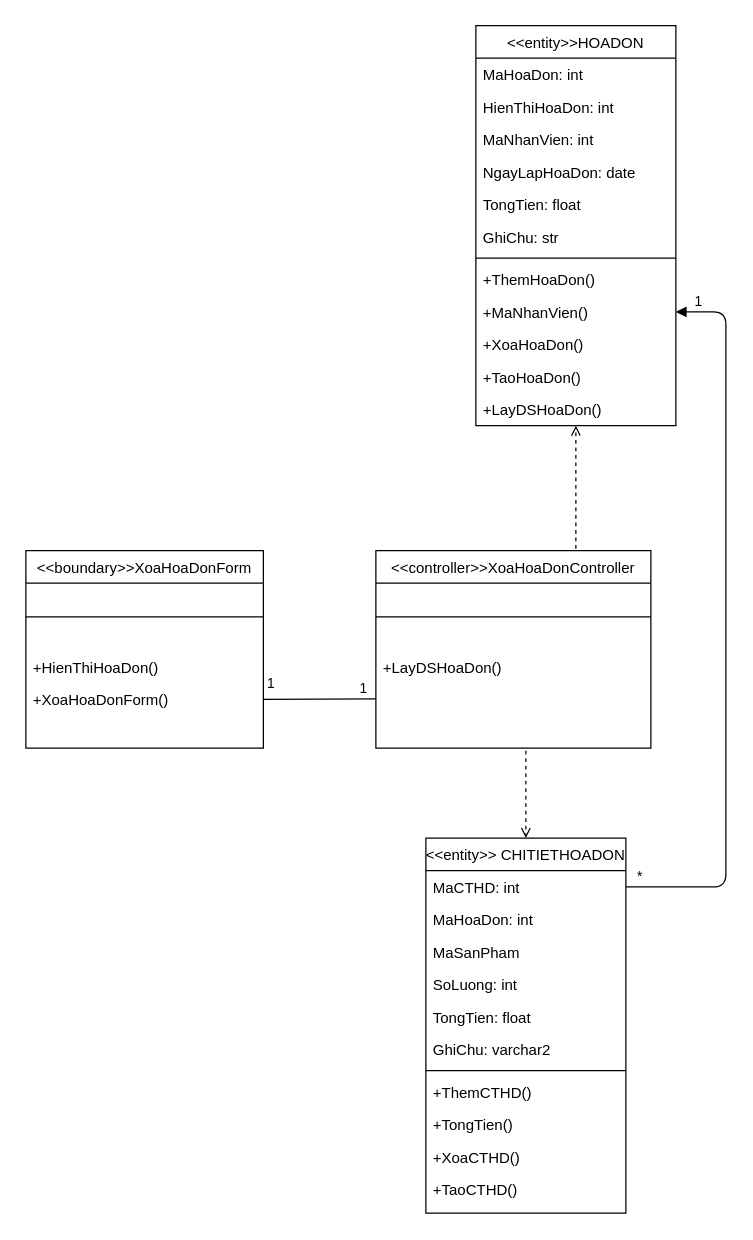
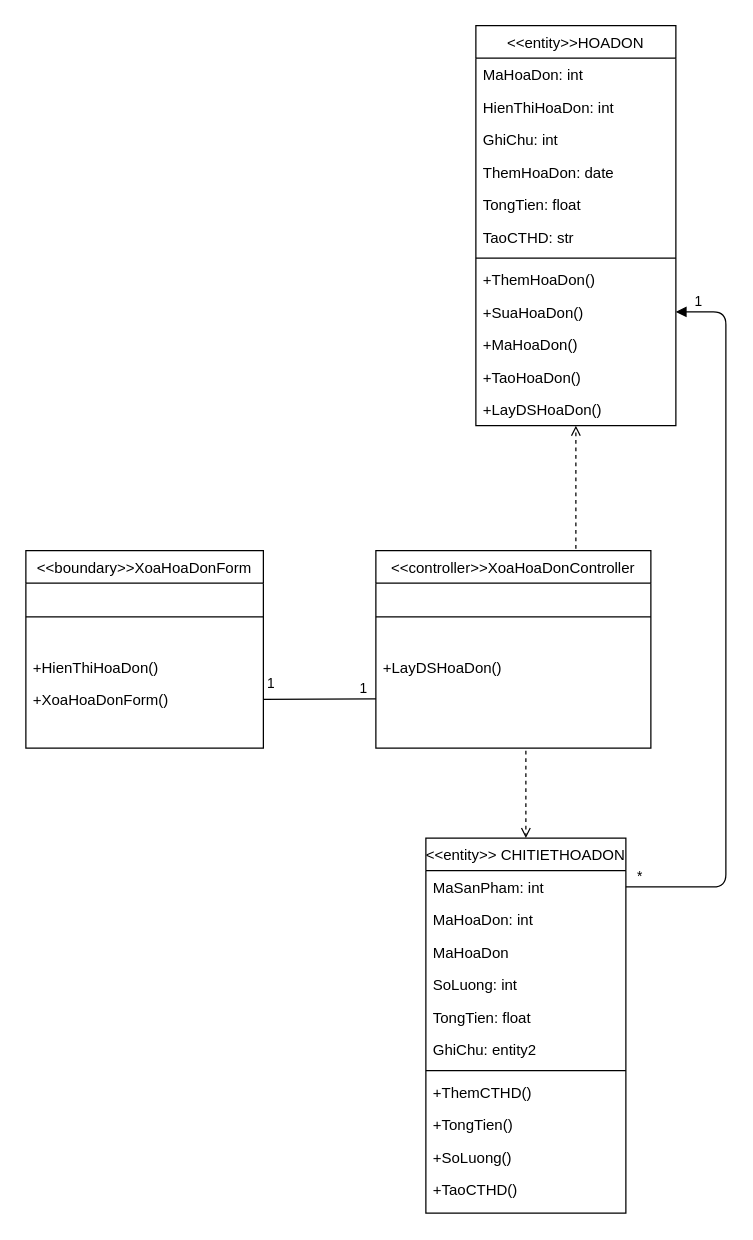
(538, 140) -> (521, 140)
(558, 173) -> (546, 173)
(523, 238) -> (529, 238)
(535, 313) -> (533, 313)
(533, 345) -> (529, 345)
(473, 888) -> (485, 888)
(470, 953) -> (466, 953)
(494, 1050) -> (488, 1050)
(475, 1158) -> (475, 1158)
